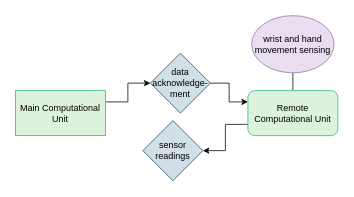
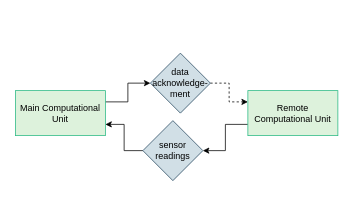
(293, 44) -> none
(293, 82) -> none
(229, 89) -> (229, 89)
(293, 113) -> (293, 113)
none -> (132, 150)
